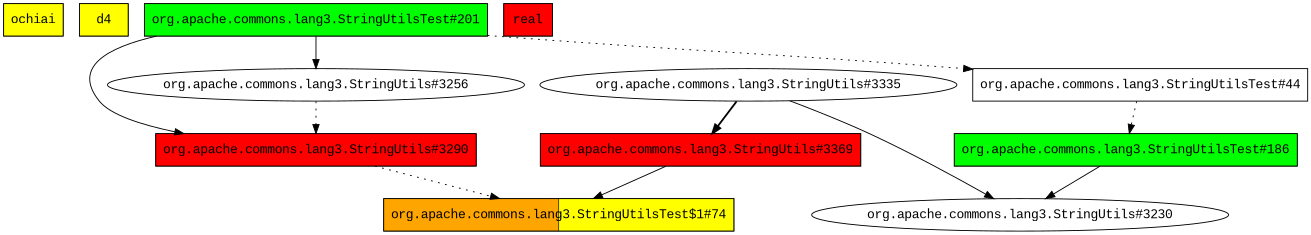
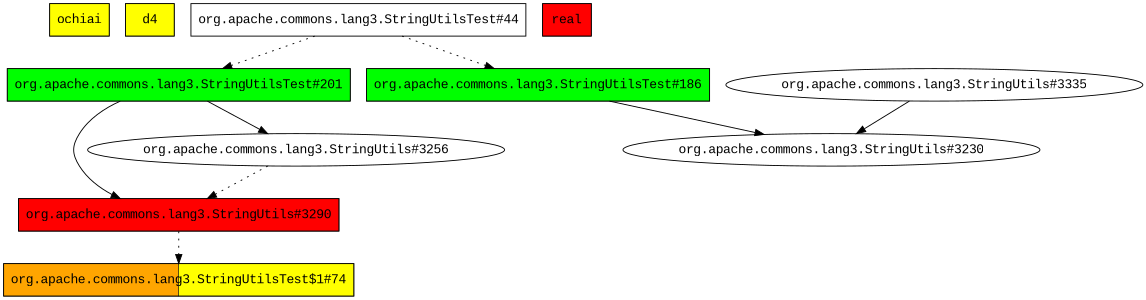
(726, 52) -> (273, 51)
(701, 150) -> none
